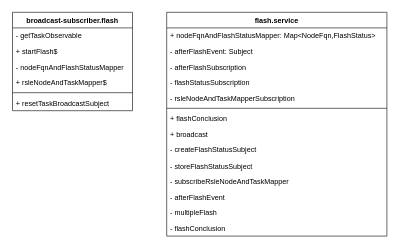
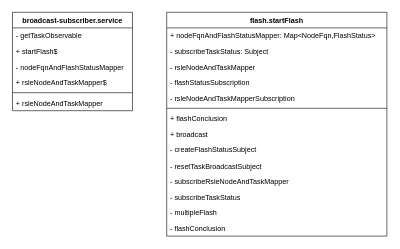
(72, 20) -> (72, 20)
(276, 20) -> (276, 20)
(218, 52) -> (227, 52)
(214, 67) -> (214, 67)
(69, 103) -> (60, 103)
(218, 166) -> (223, 166)
(202, 197) -> (210, 197)
